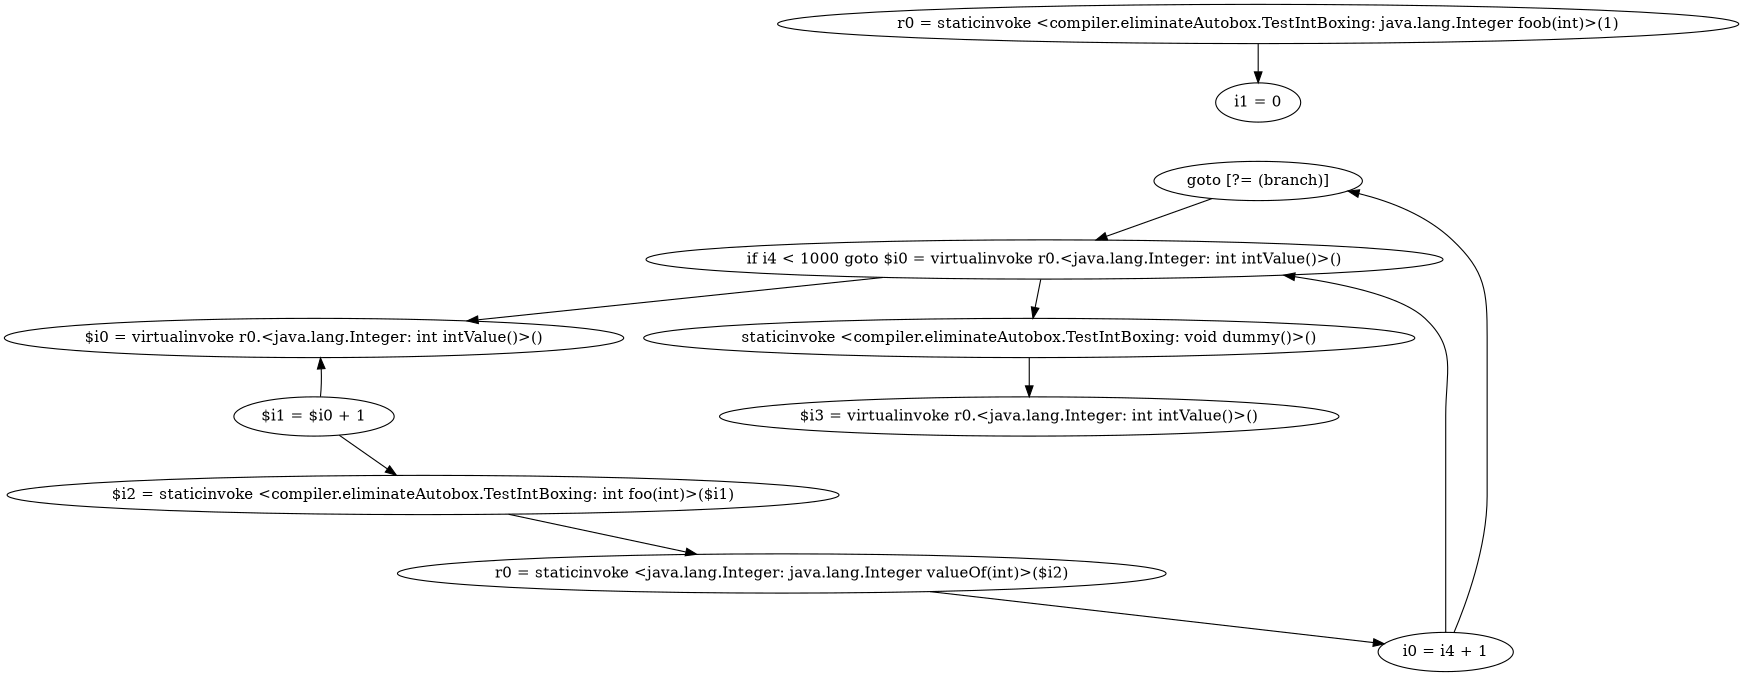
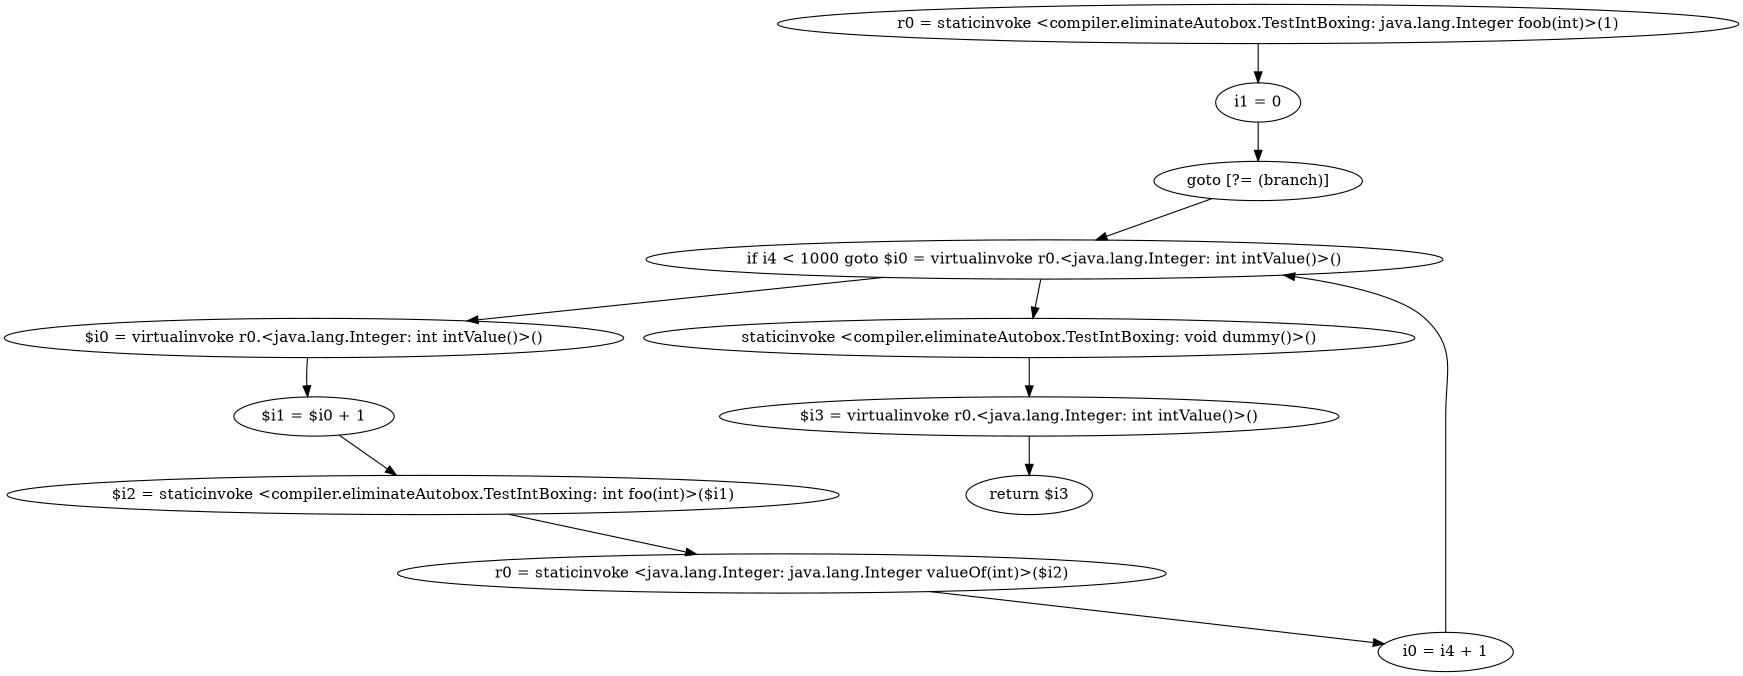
(1487, 381) -> (1258, 136)
(321, 383) -> (307, 372)
none -> (1029, 495)
